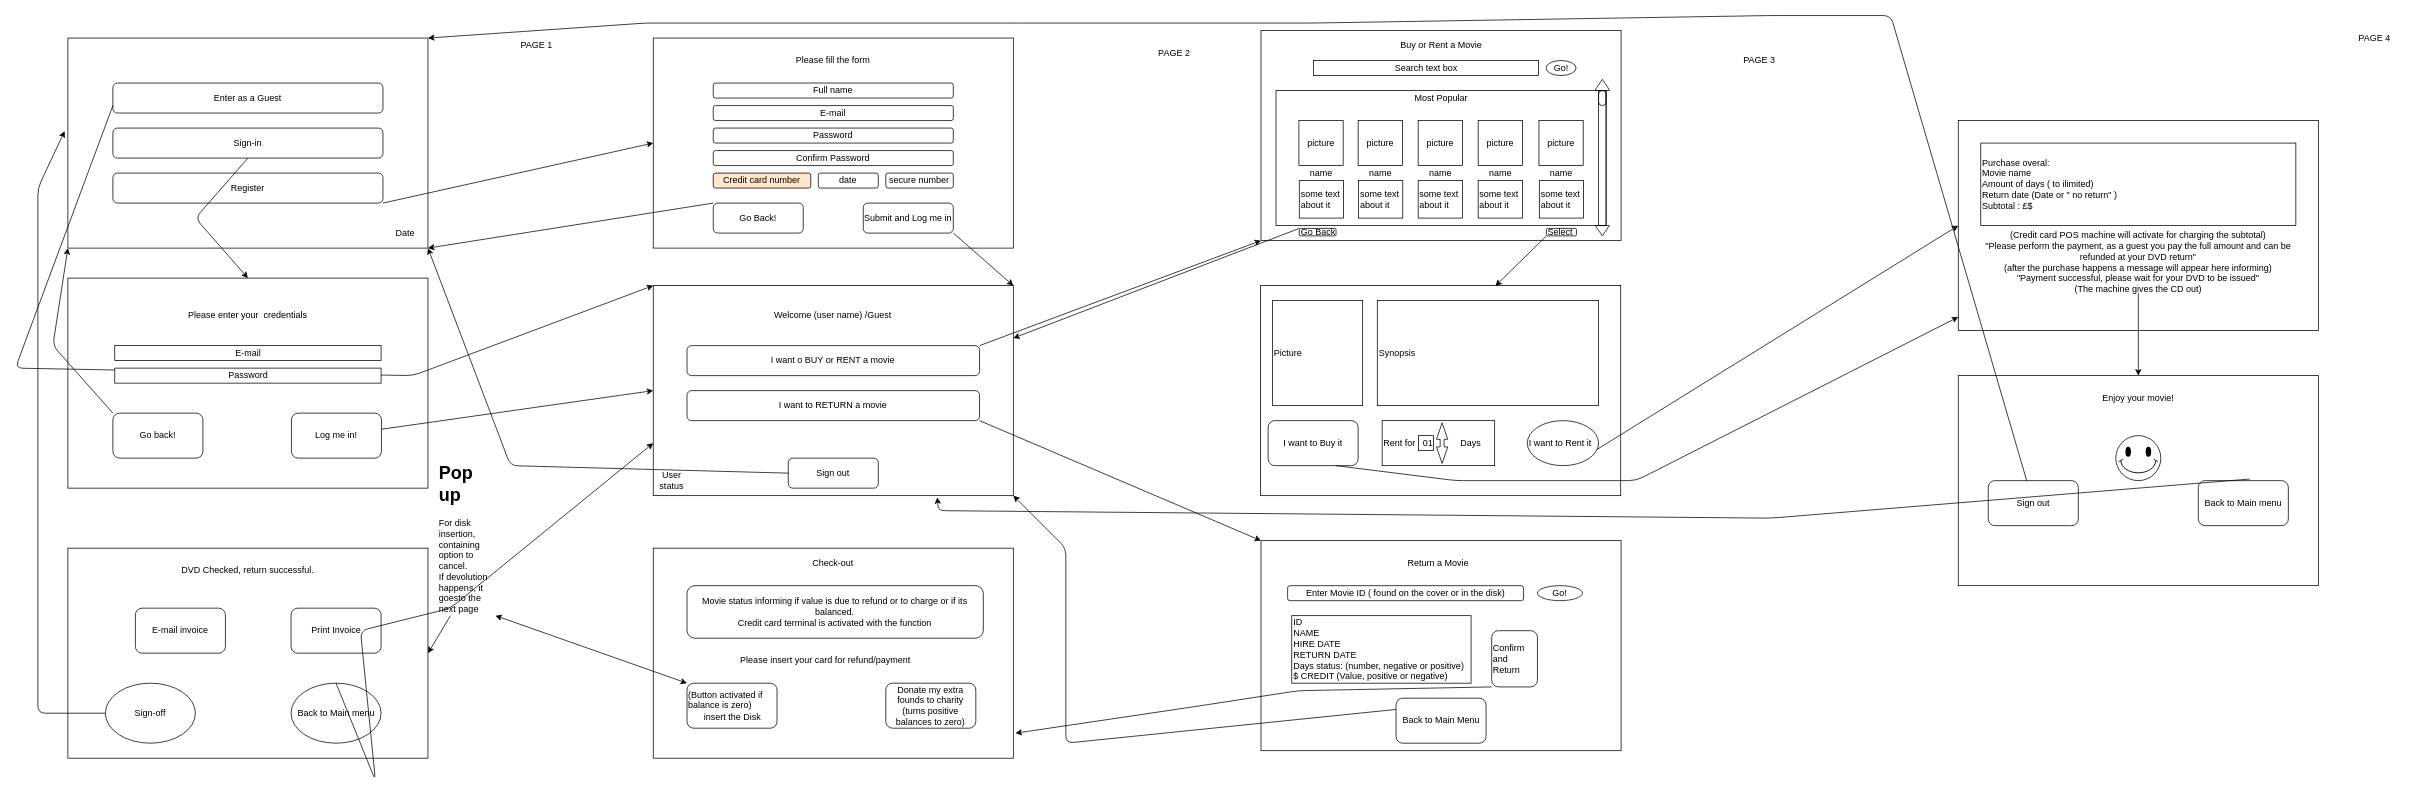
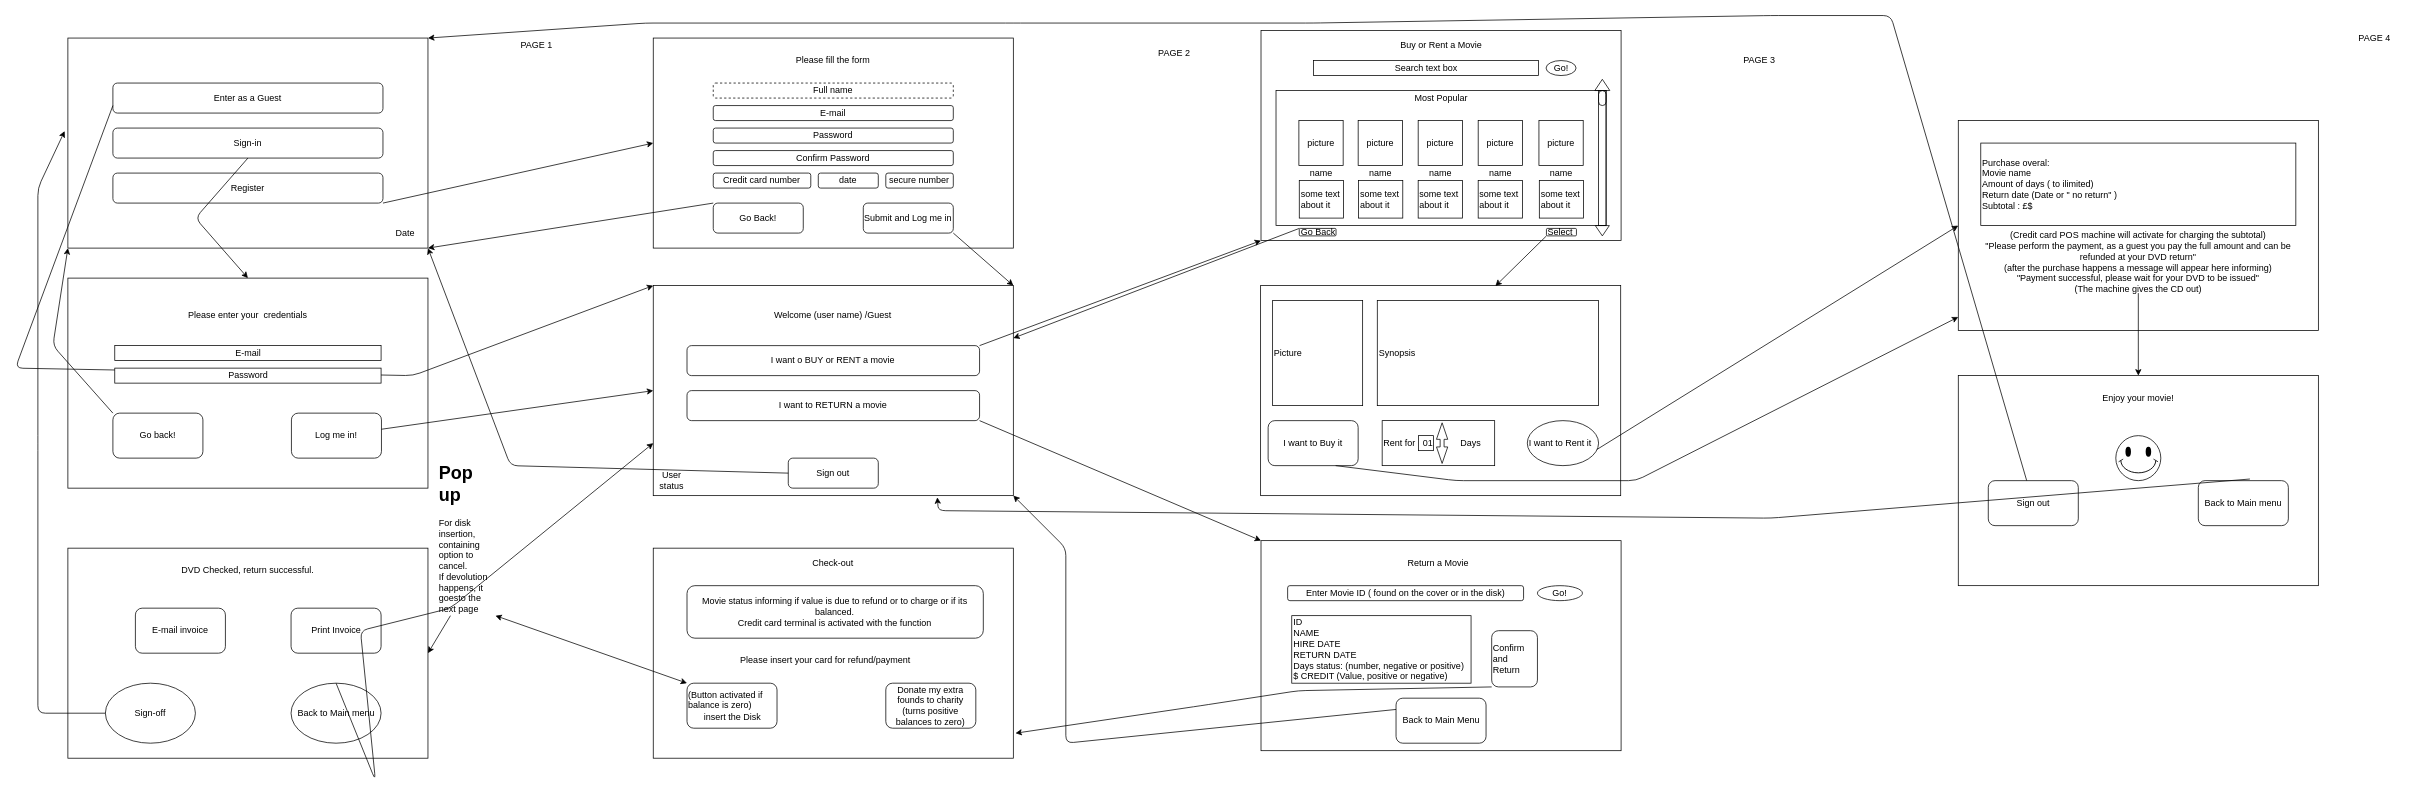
(833, 90) -> (833, 90)
(762, 180) -> (762, 180)
